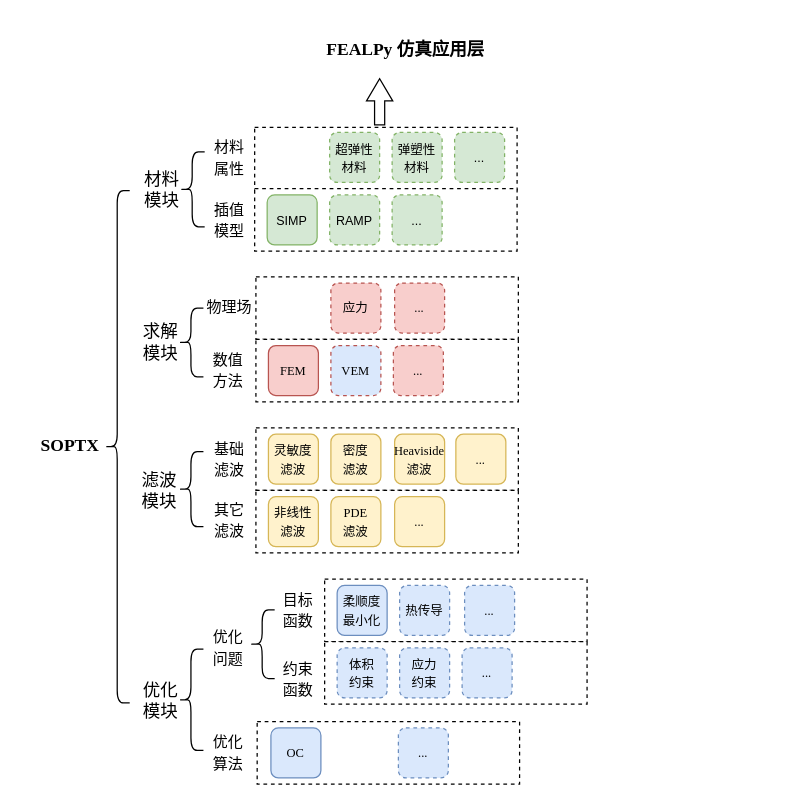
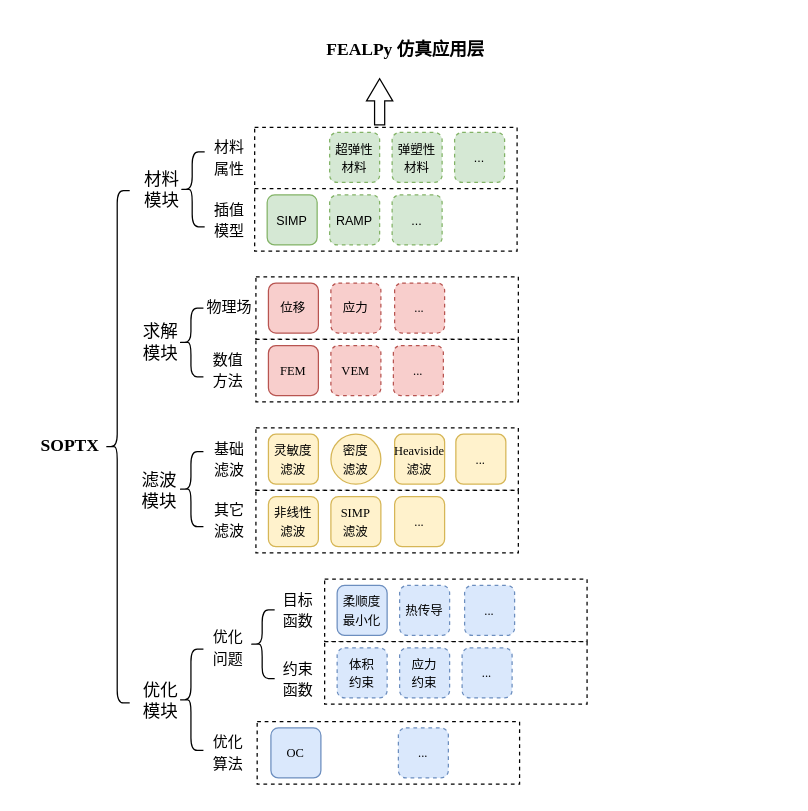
none -> (293, 308)
(356, 371) -> (356, 371)
(356, 459) -> (356, 459)
(356, 522) -> (356, 522)
